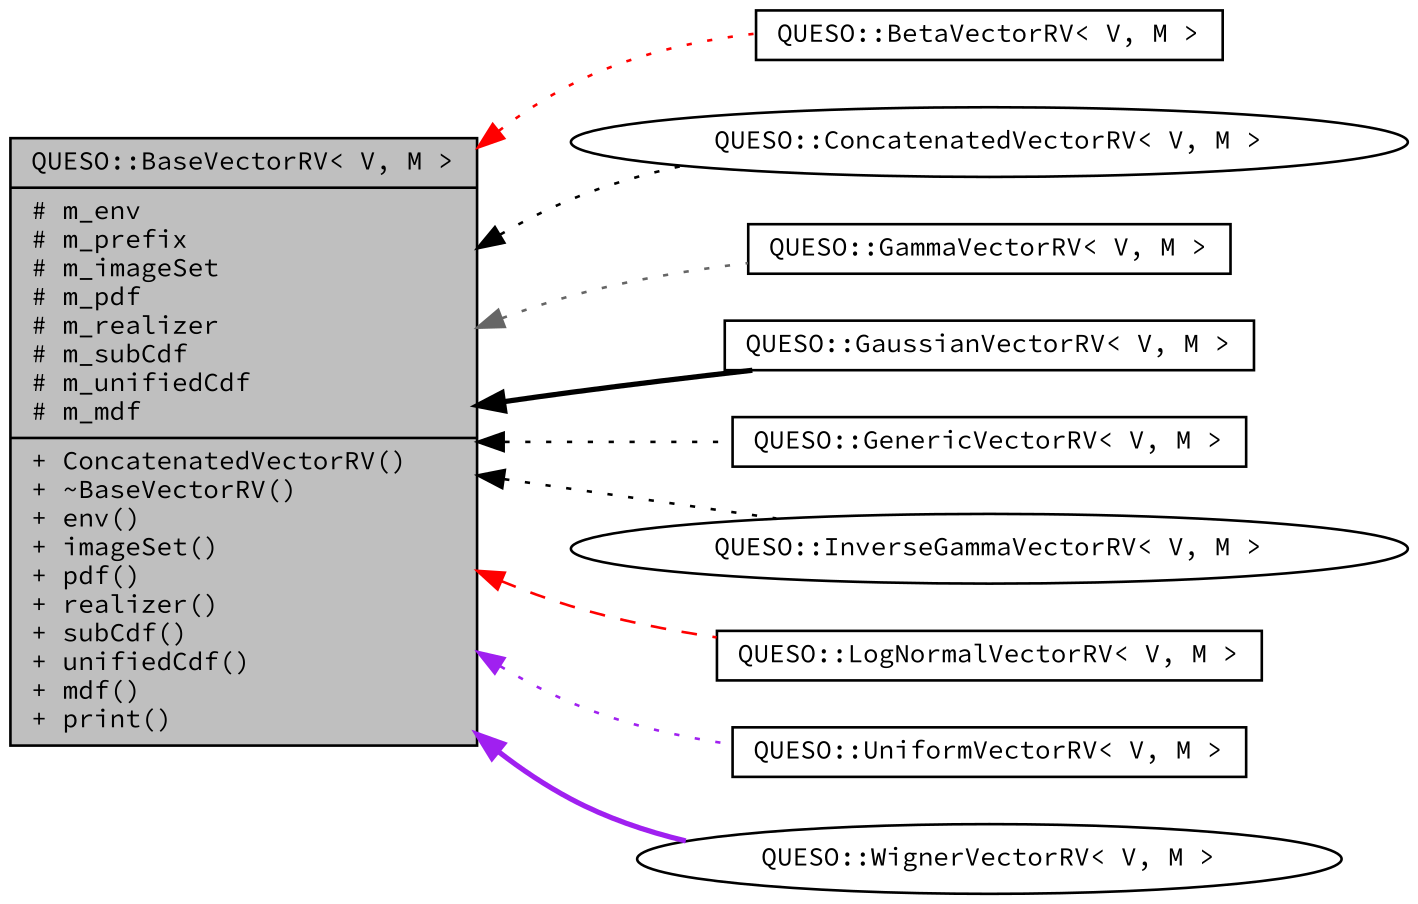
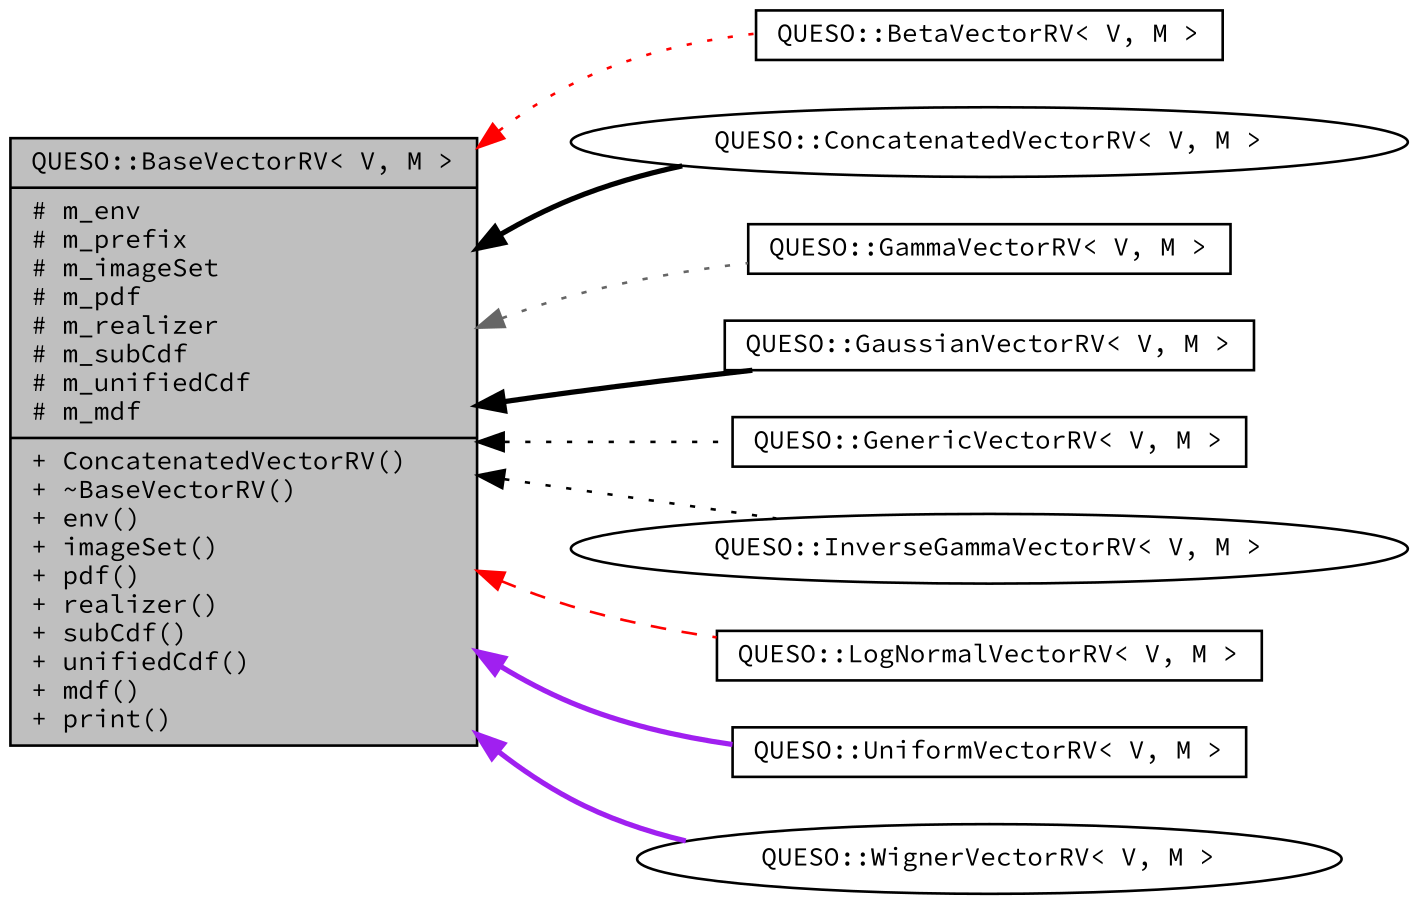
(588, 193) -> (588, 193)
(612, 718) -> (612, 718)
